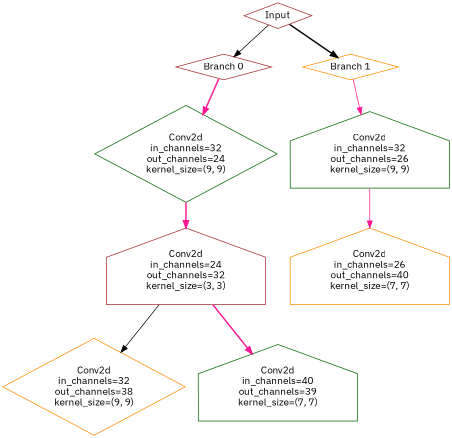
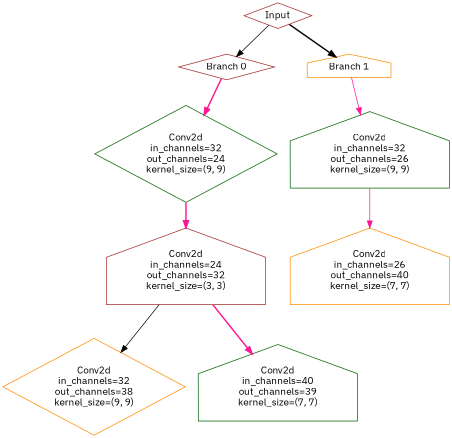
(351, 67) -> (349, 67)
